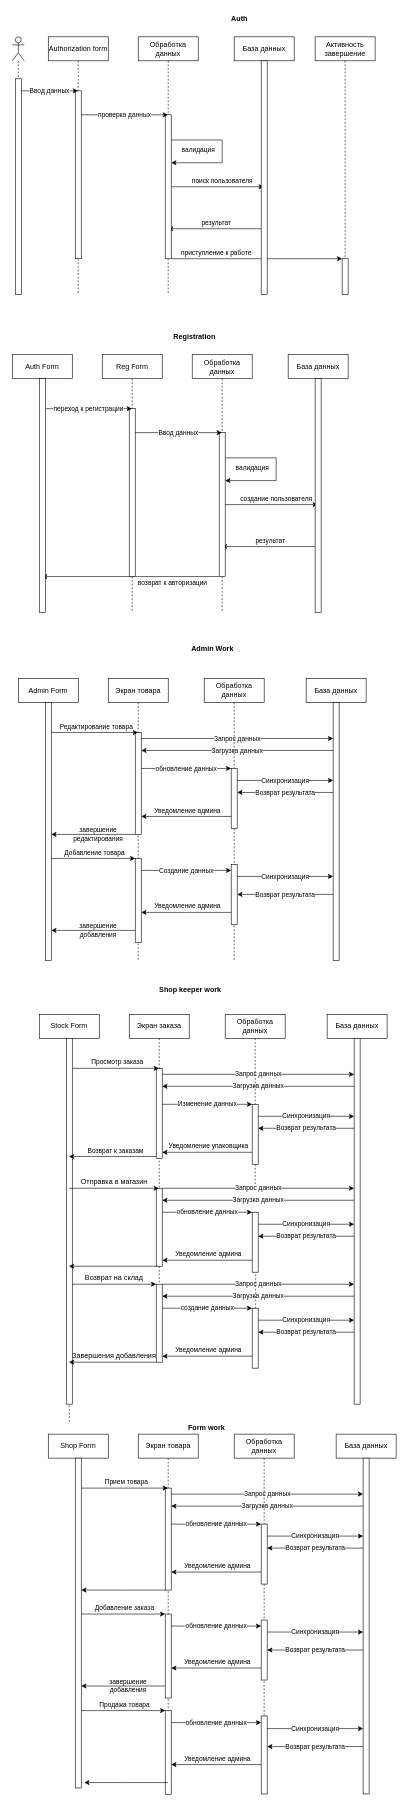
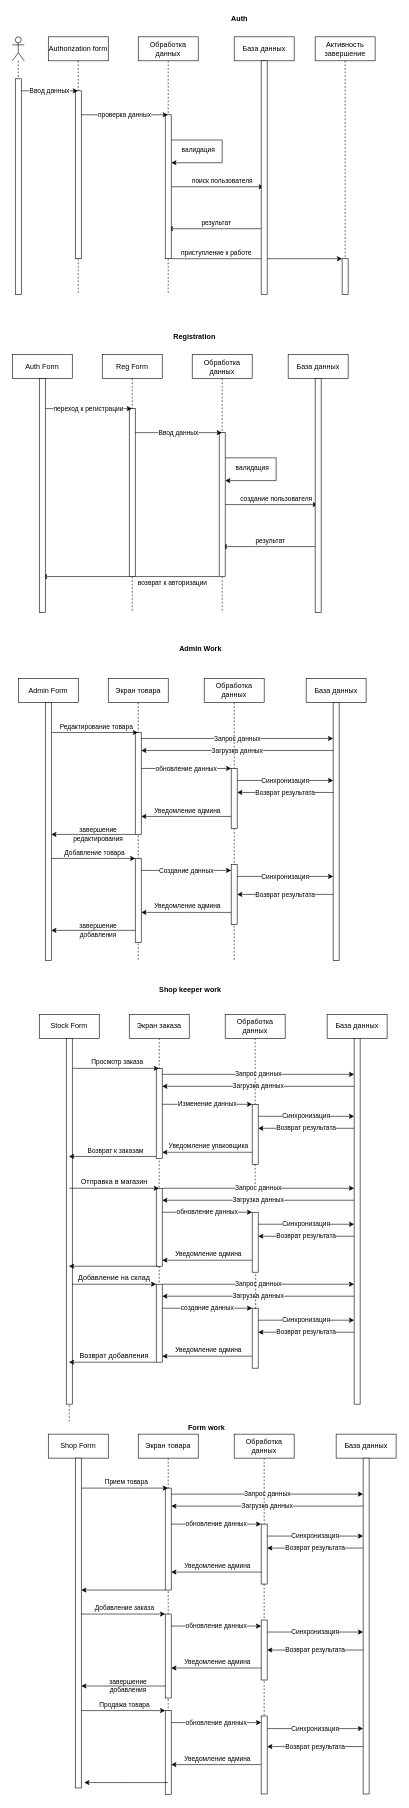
(213, 648) -> (201, 648)
(114, 1278) -> (114, 1278)
(114, 1356) -> (114, 1356)
